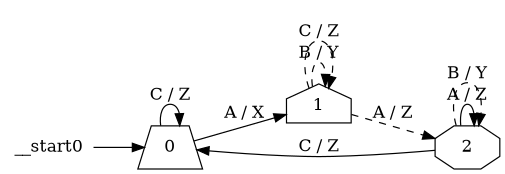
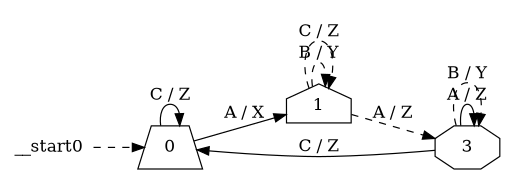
(113, 147) -> (113, 147)
(467, 147) -> (467, 147)
